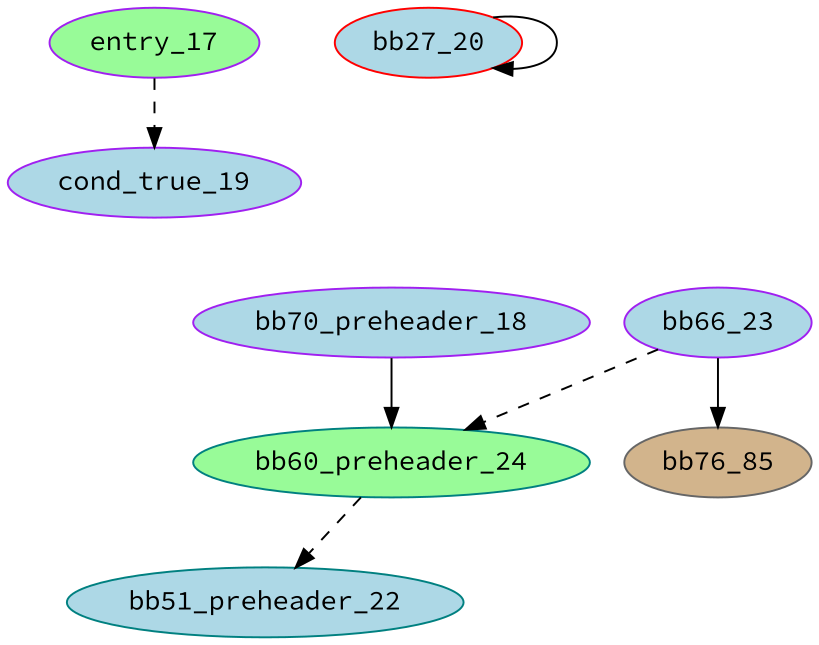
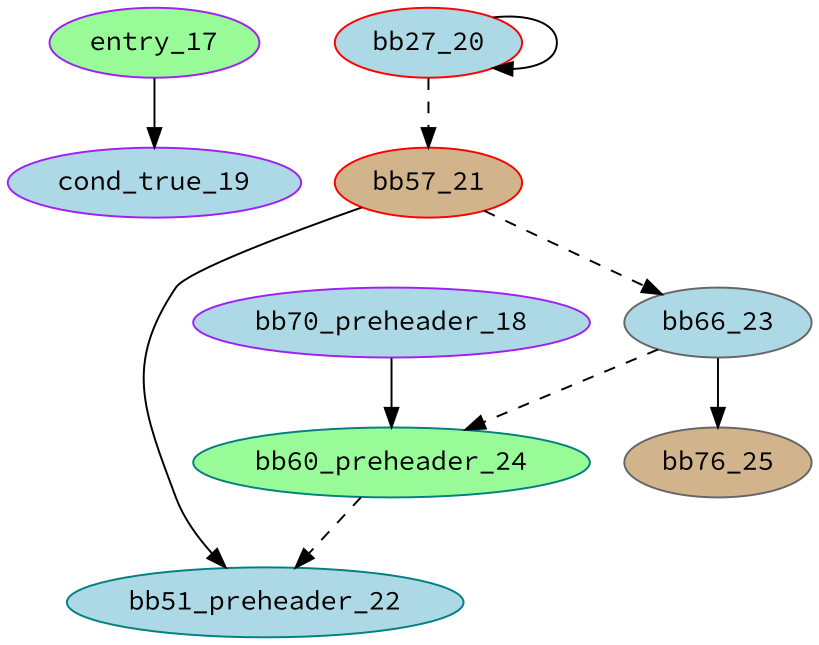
(154, 103) -> (154, 103)
none -> (428, 183)
(718, 323) -> (718, 323)
(718, 462) -> (718, 462)
